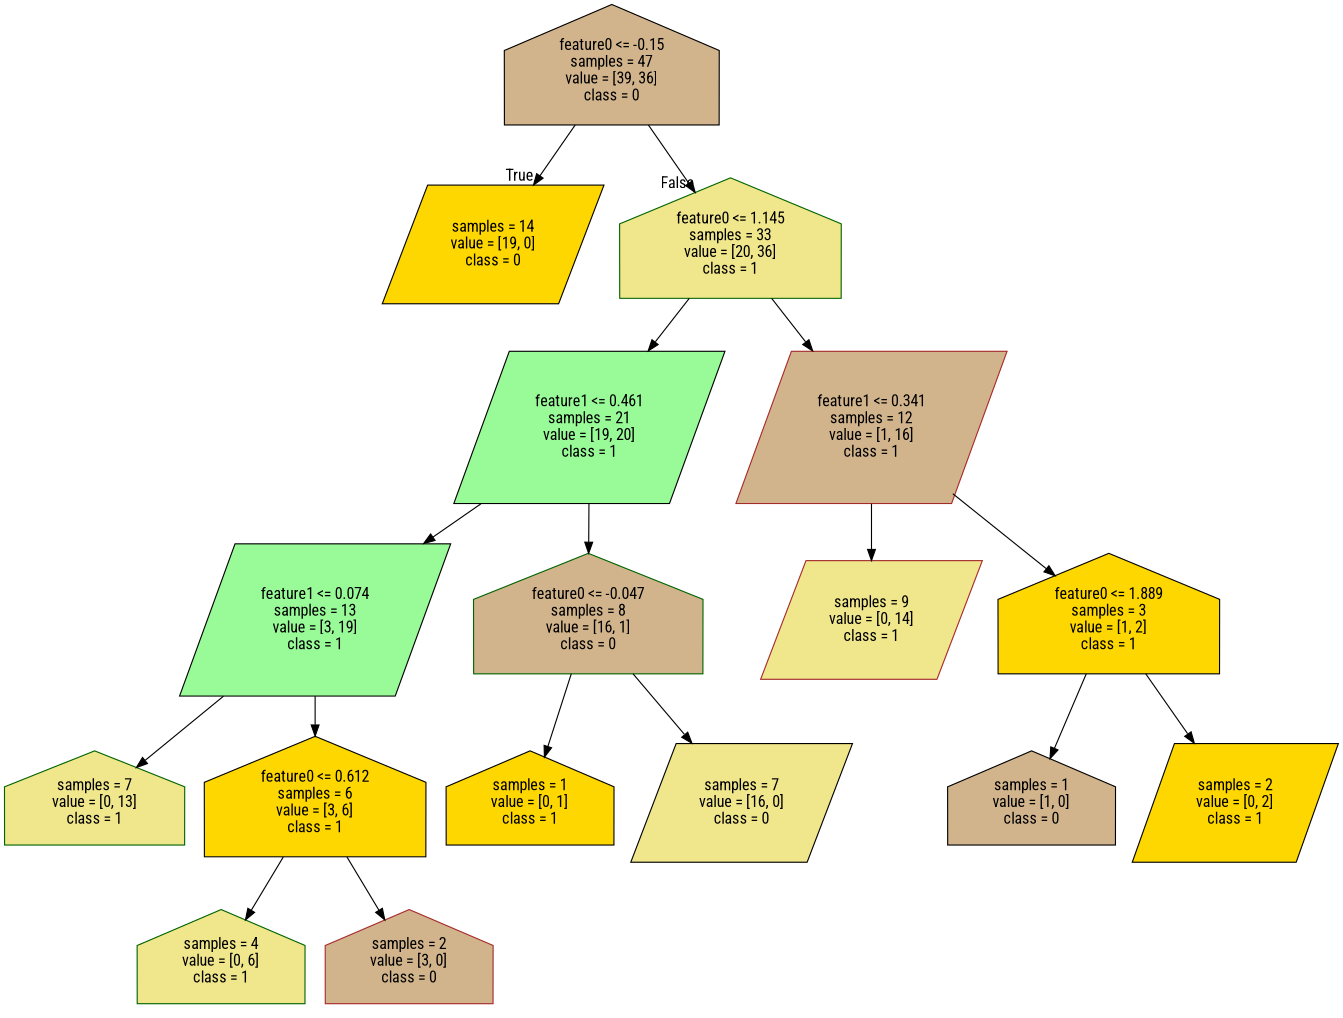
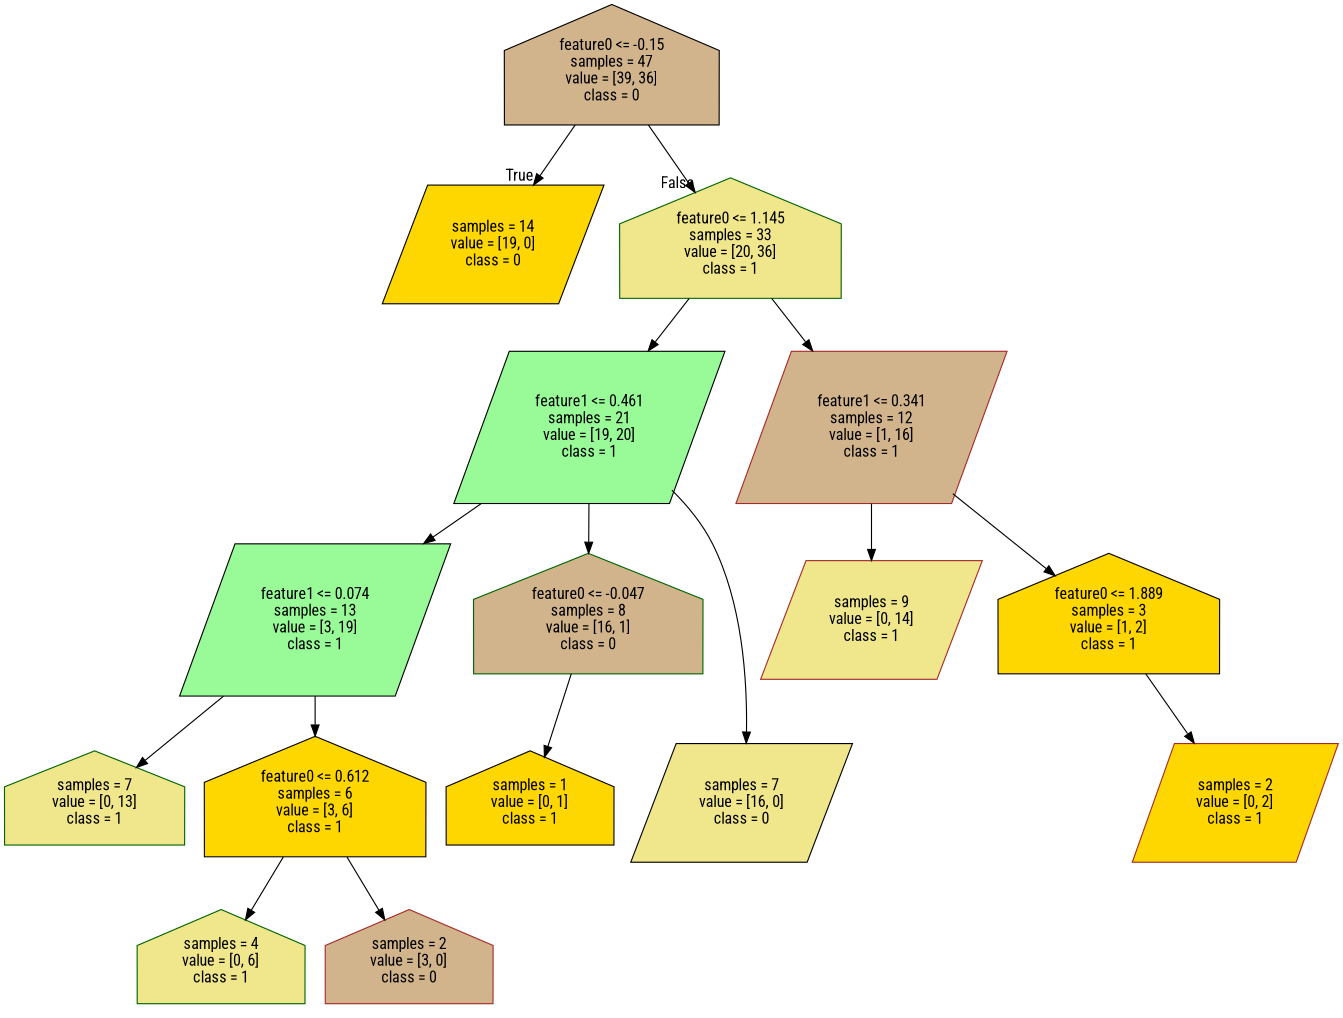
(659, 704) -> (733, 603)
(1032, 803) -> none
(1235, 803) -> (1235, 803)
